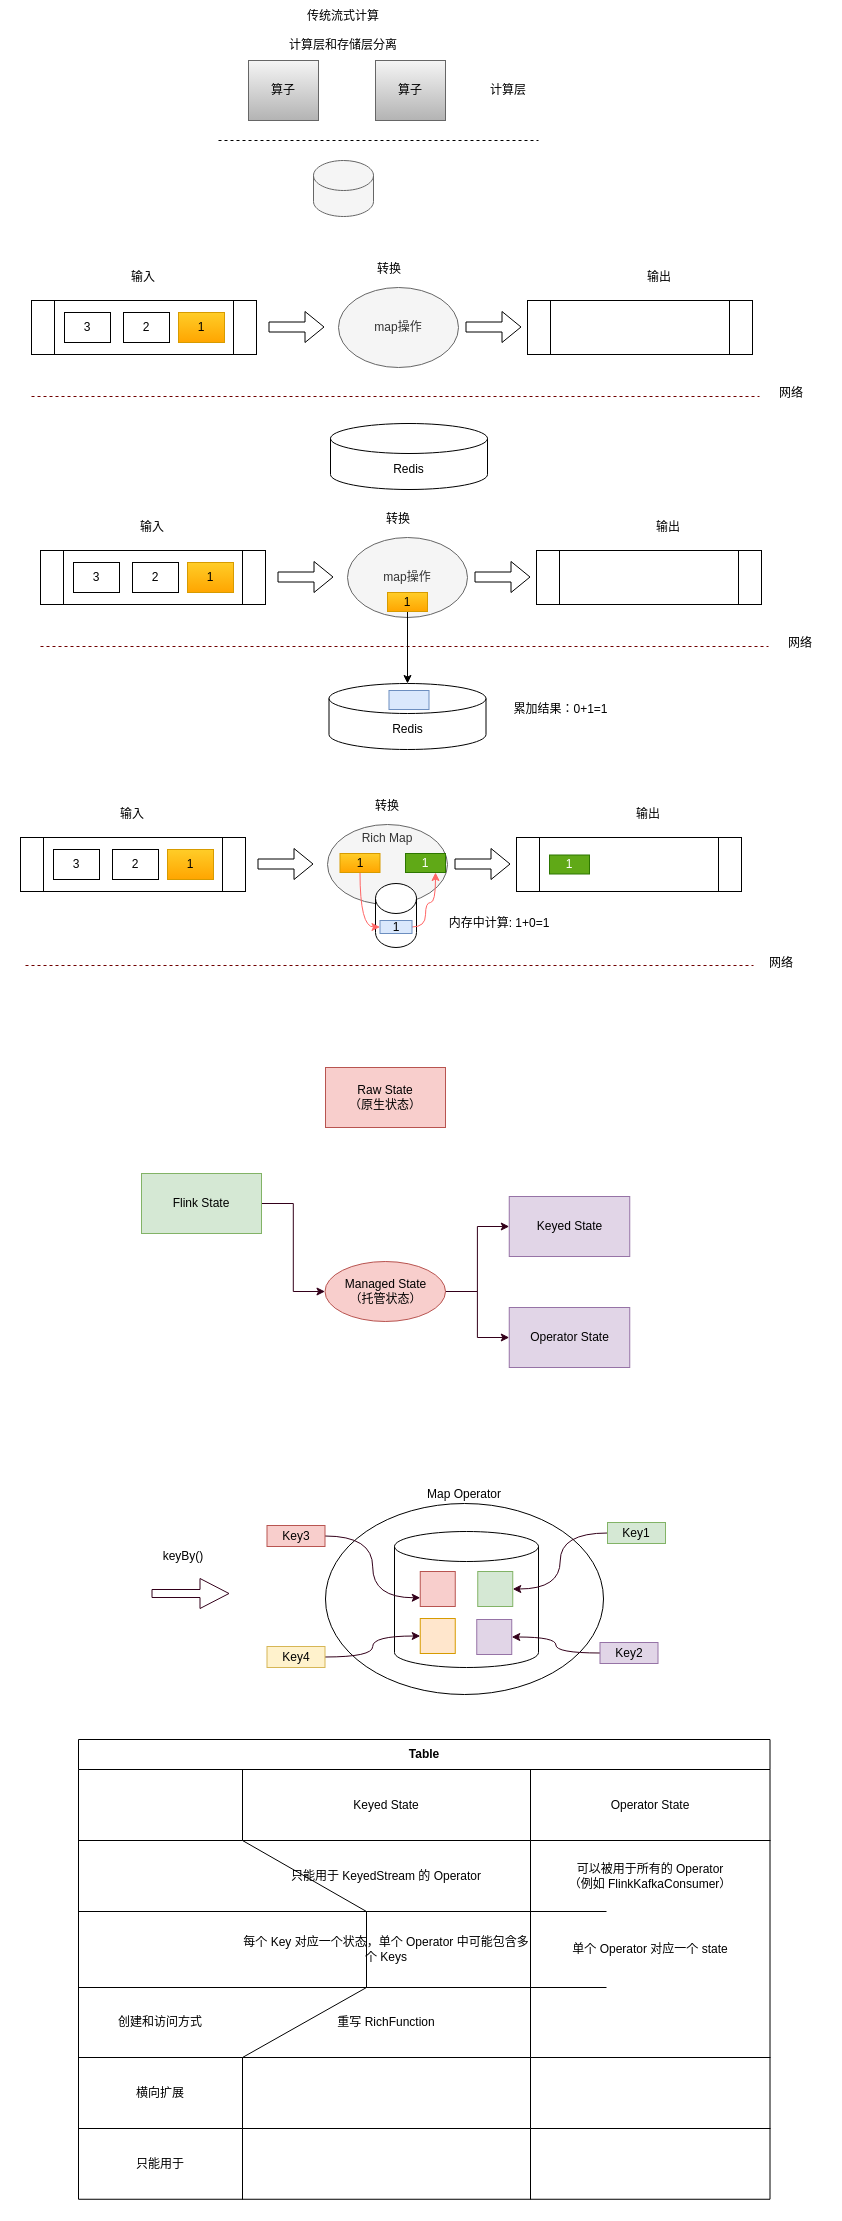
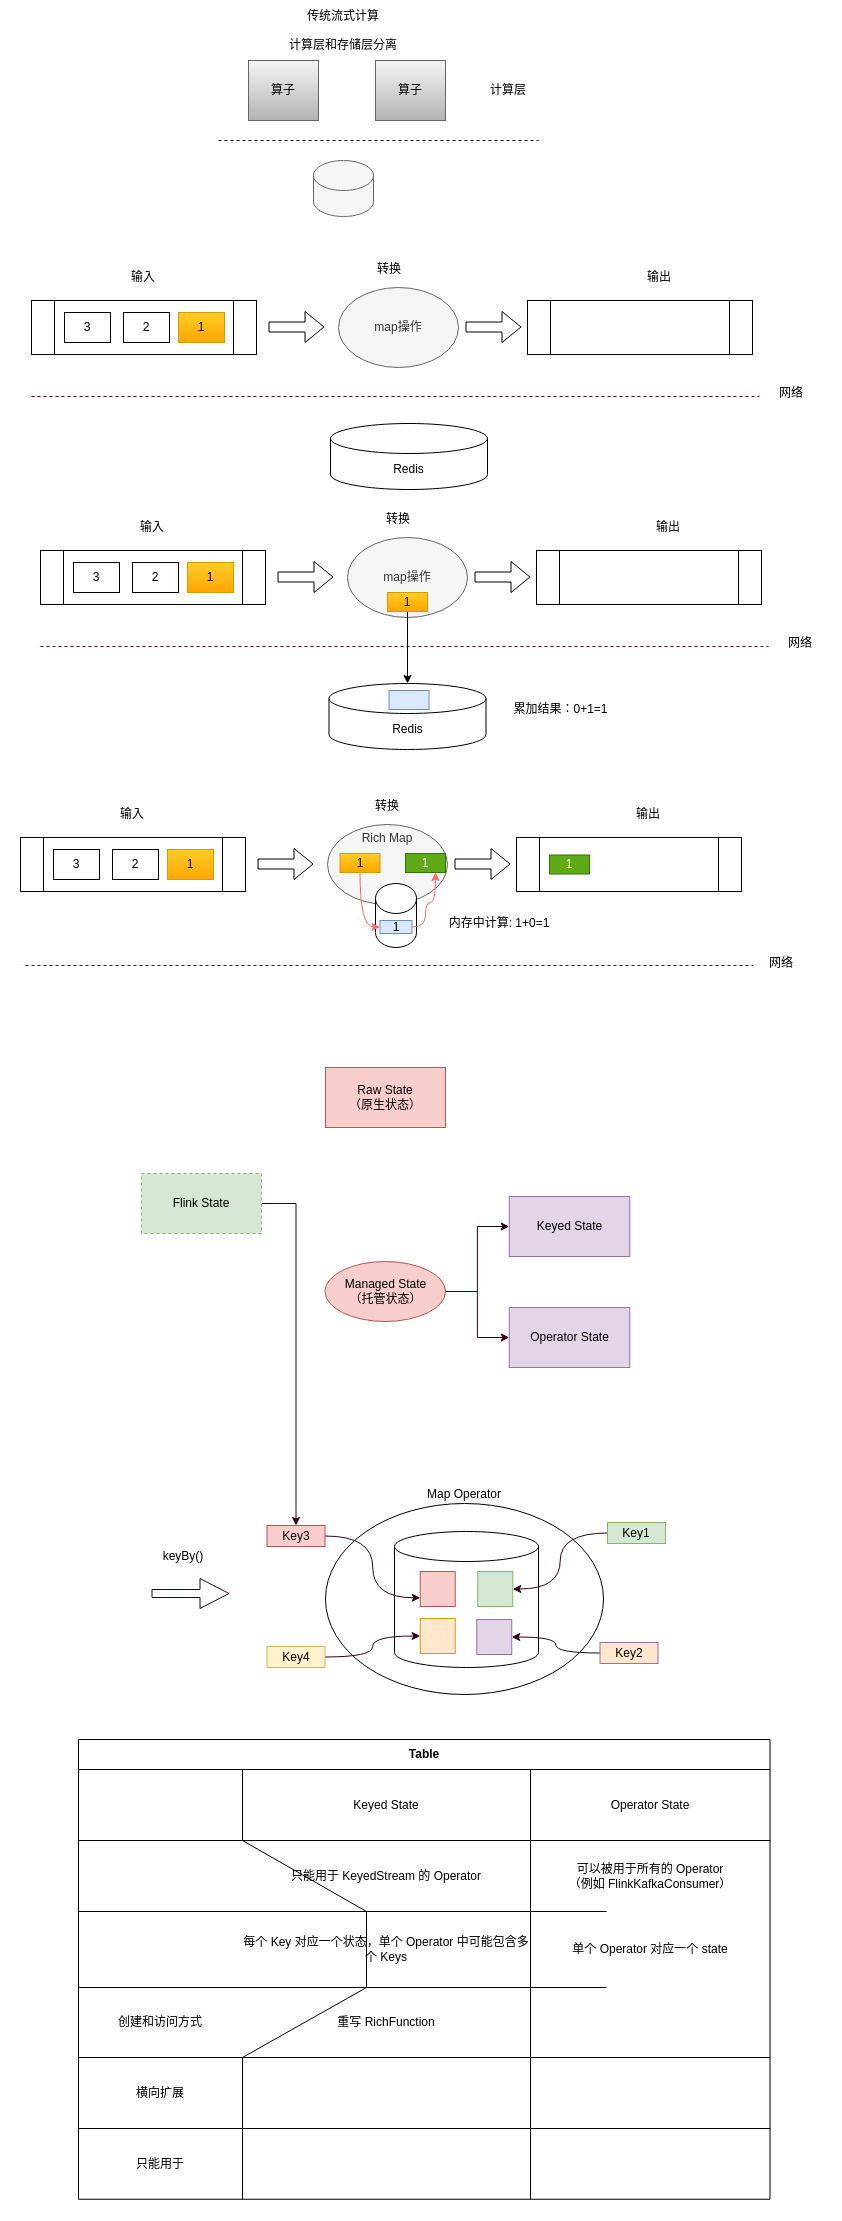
(202, 1204) -> (202, 1204)
(293, 1259) -> (296, 1359)
(629, 1653) -> (629, 1653)
